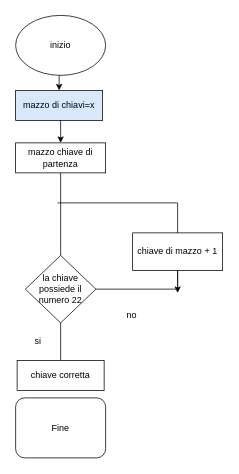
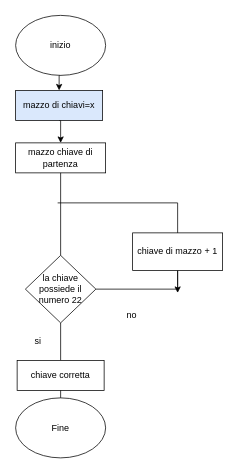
none -> (60, 395)
(60, 428) -> (60, 428)
